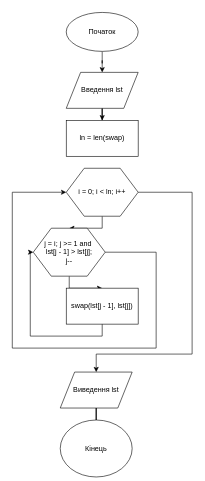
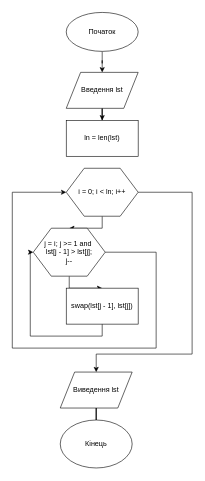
(102, 138) -> (102, 138)
(96, 449) -> (96, 444)
